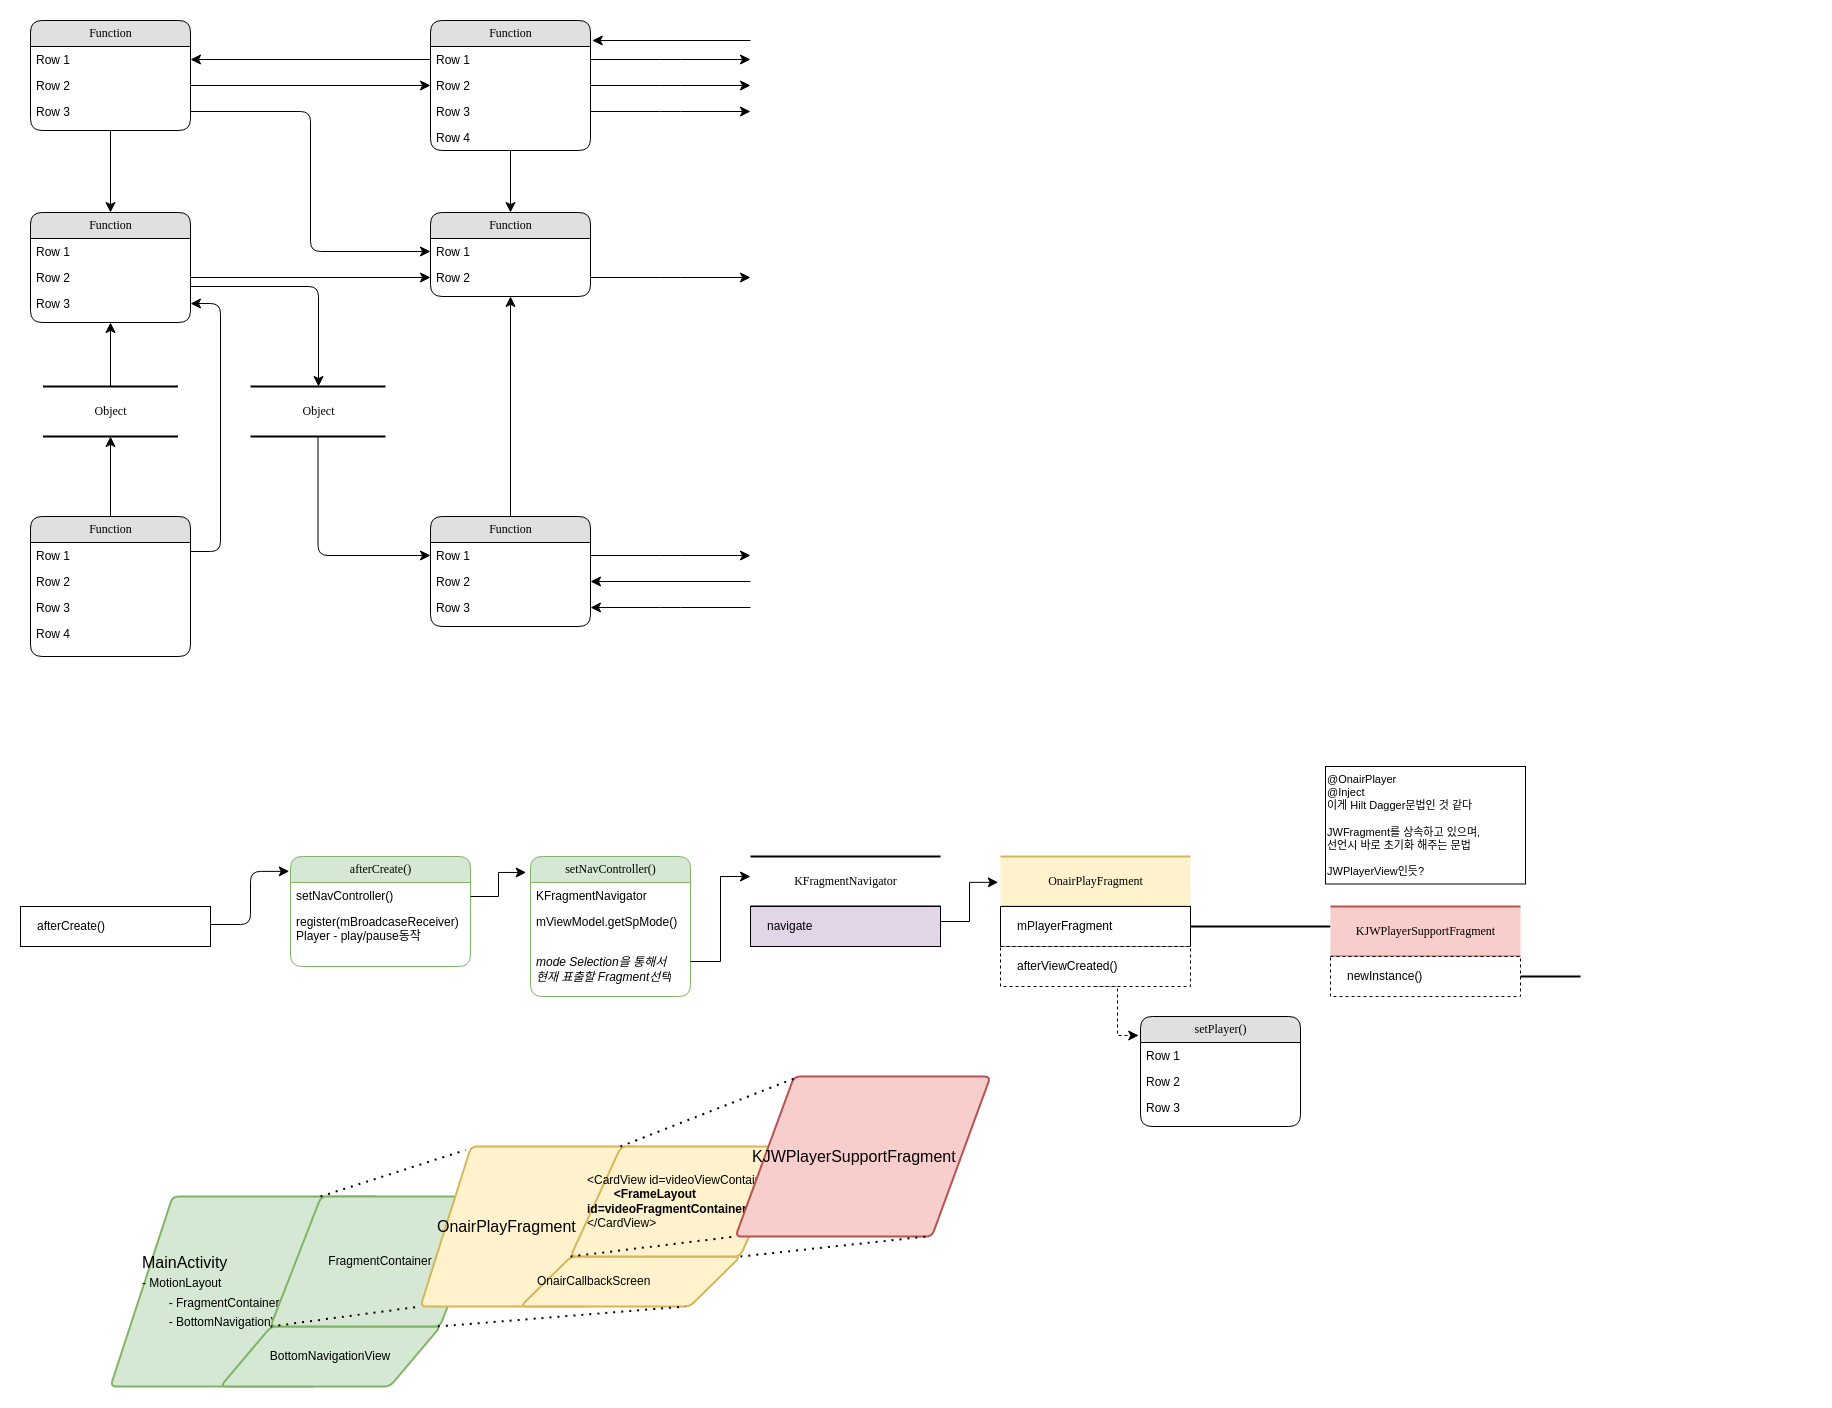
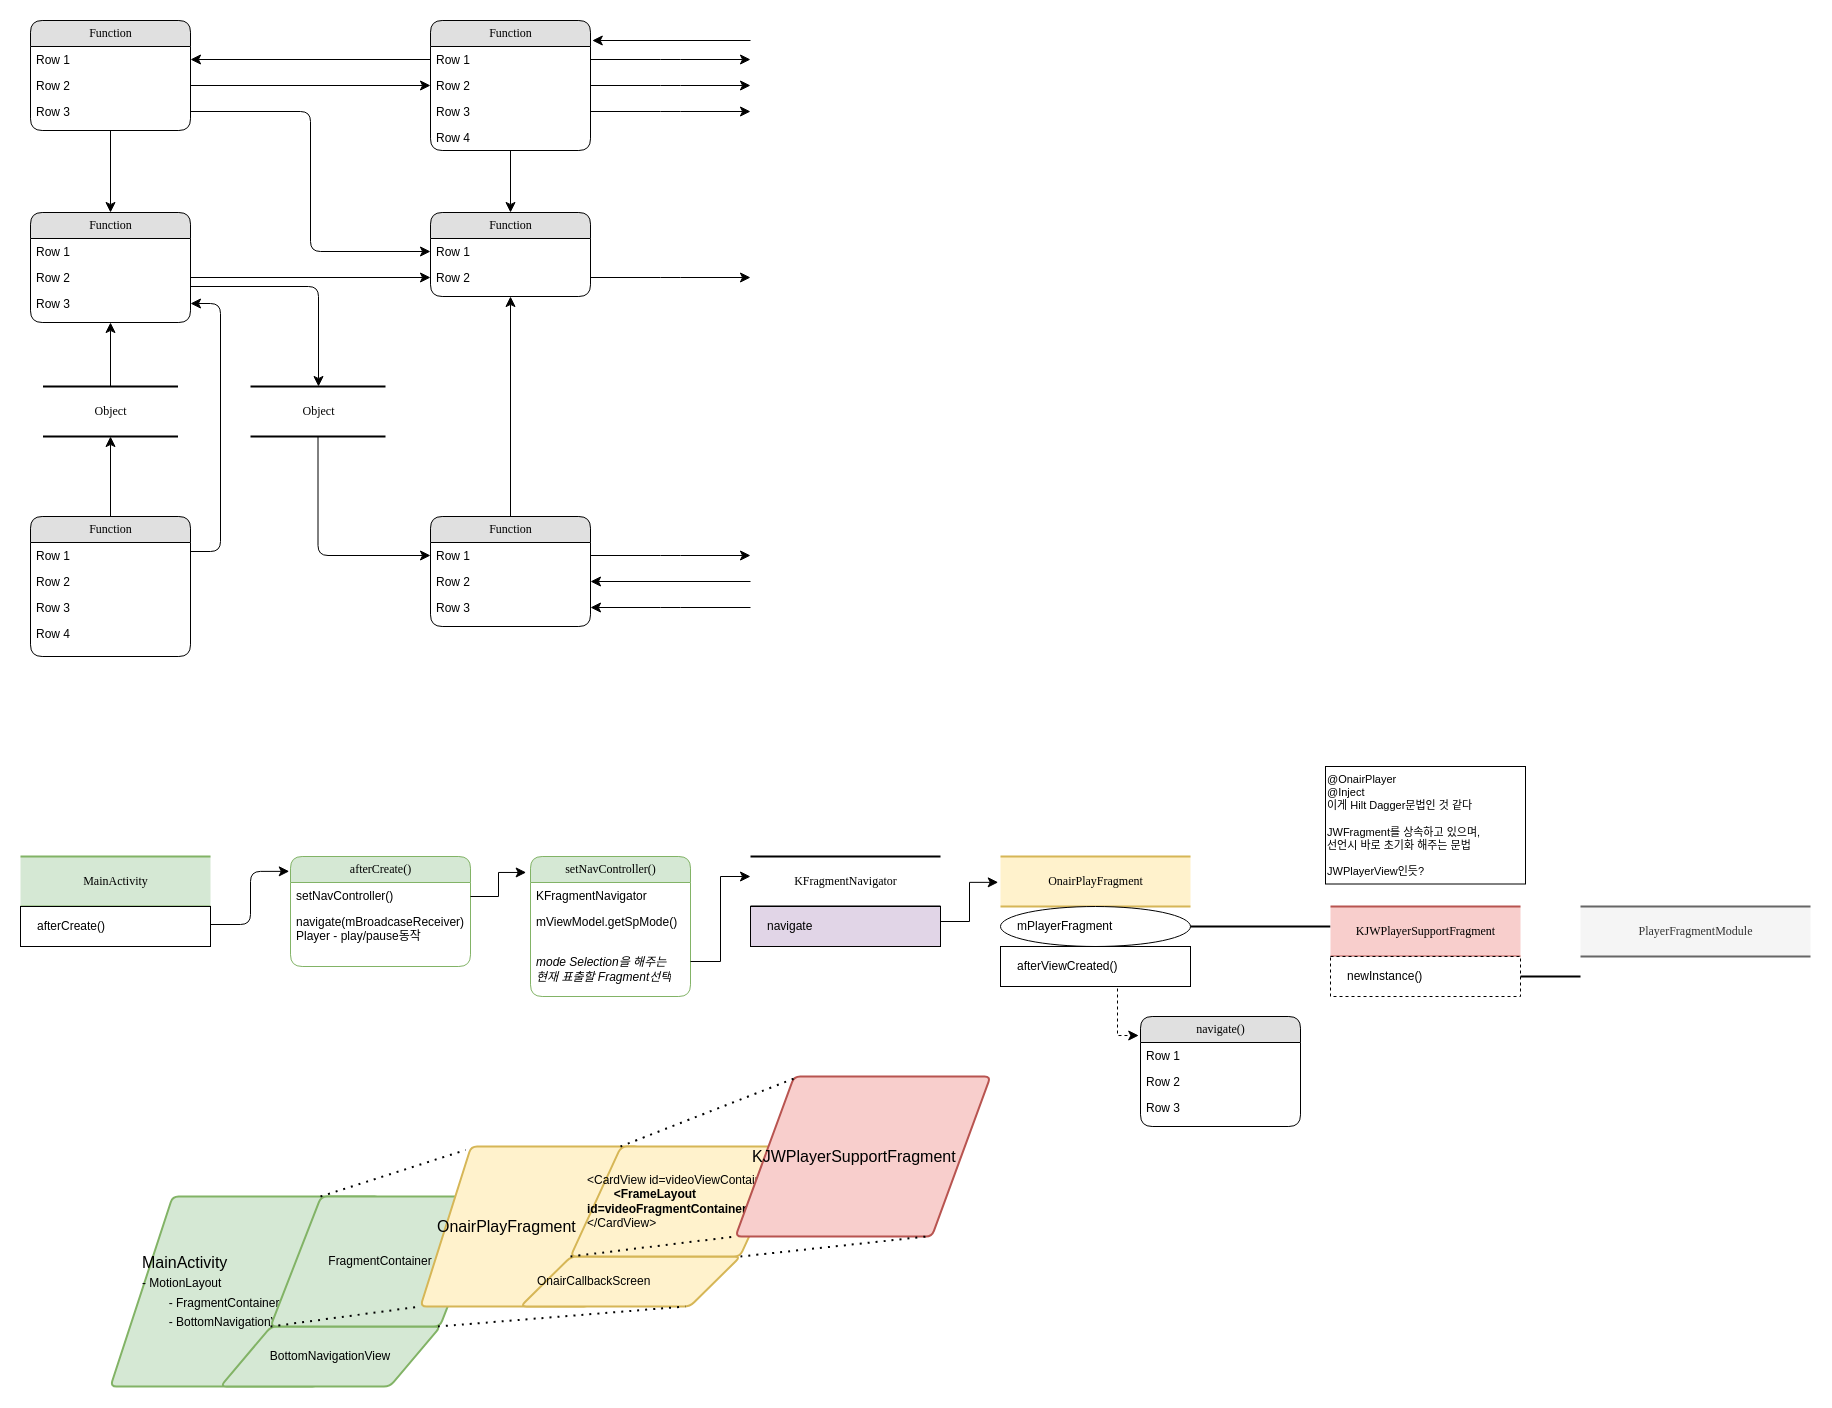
none -> (116, 882)
(1096, 927) -> (1096, 927)
none -> (1696, 932)
(382, 937) -> (382, 937)
(609, 956) -> (609, 956)
(1096, 967) -> (1096, 967)
(1221, 1030) -> (1221, 1030)
